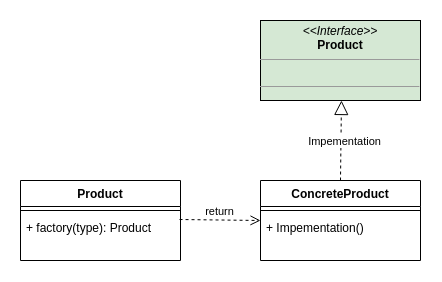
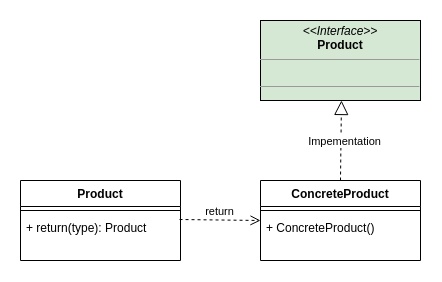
(102, 228) -> (99, 228)
(320, 228) -> (328, 228)
